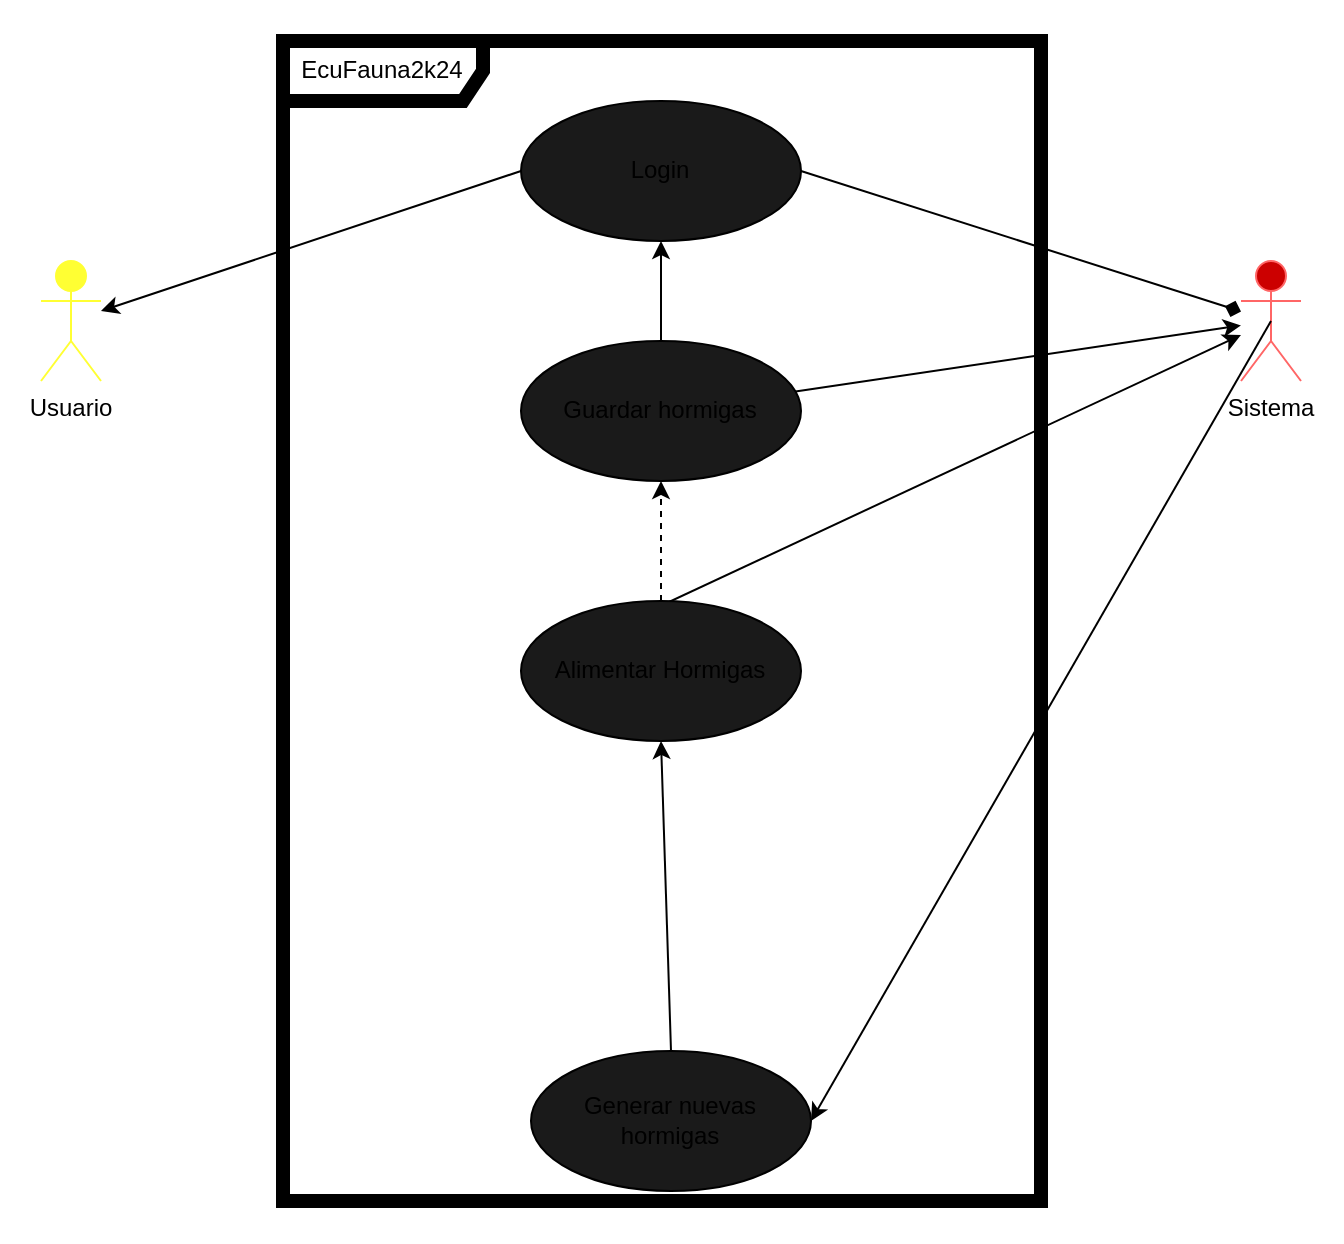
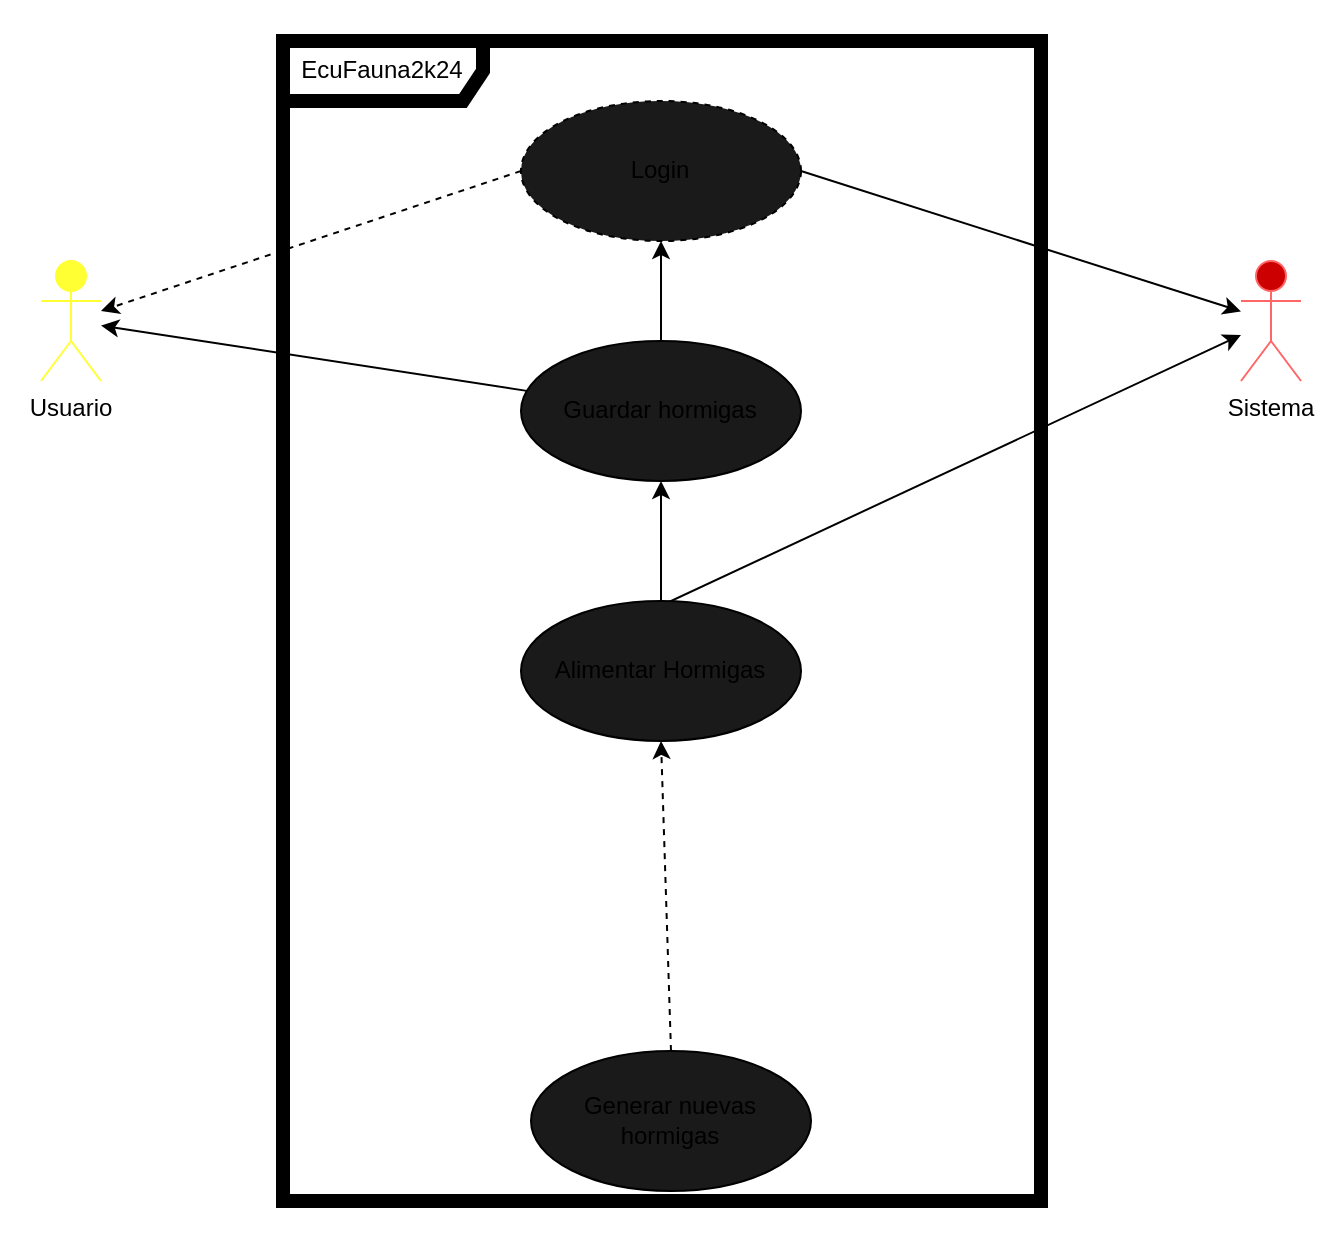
(661, 171) -> (661, 171)
(405, 210) -> (405, 210)
(1225, 306) -> (1226, 307)
(915, 374) -> (407, 373)
(1157, 520) -> none
(661, 545) -> (661, 545)
(666, 900) -> (666, 900)
